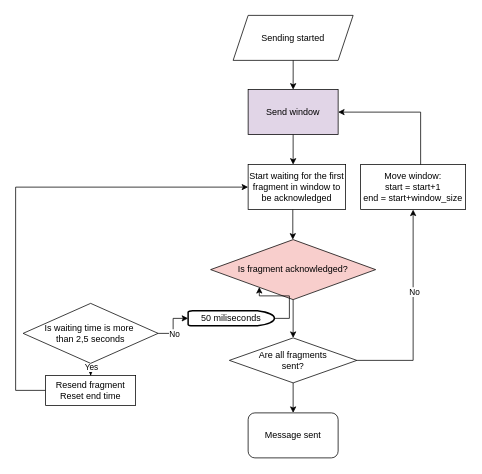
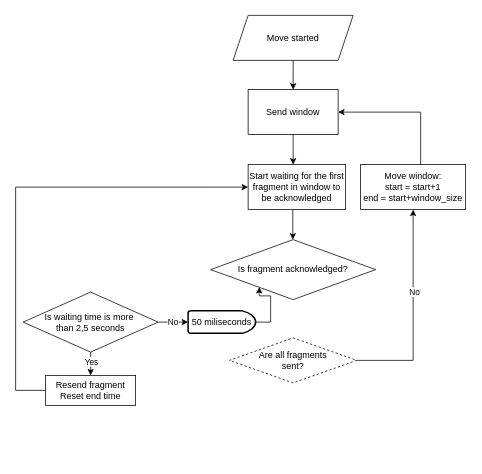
(293, 38) -> (293, 38)
(293, 112) -> (293, 112)
(293, 270) -> (293, 270)
(231, 318) -> (222, 322)
(293, 331) -> none
(90, 333) -> (90, 322)
(293, 360) -> (293, 360)
(293, 406) -> none
(293, 435) -> none
